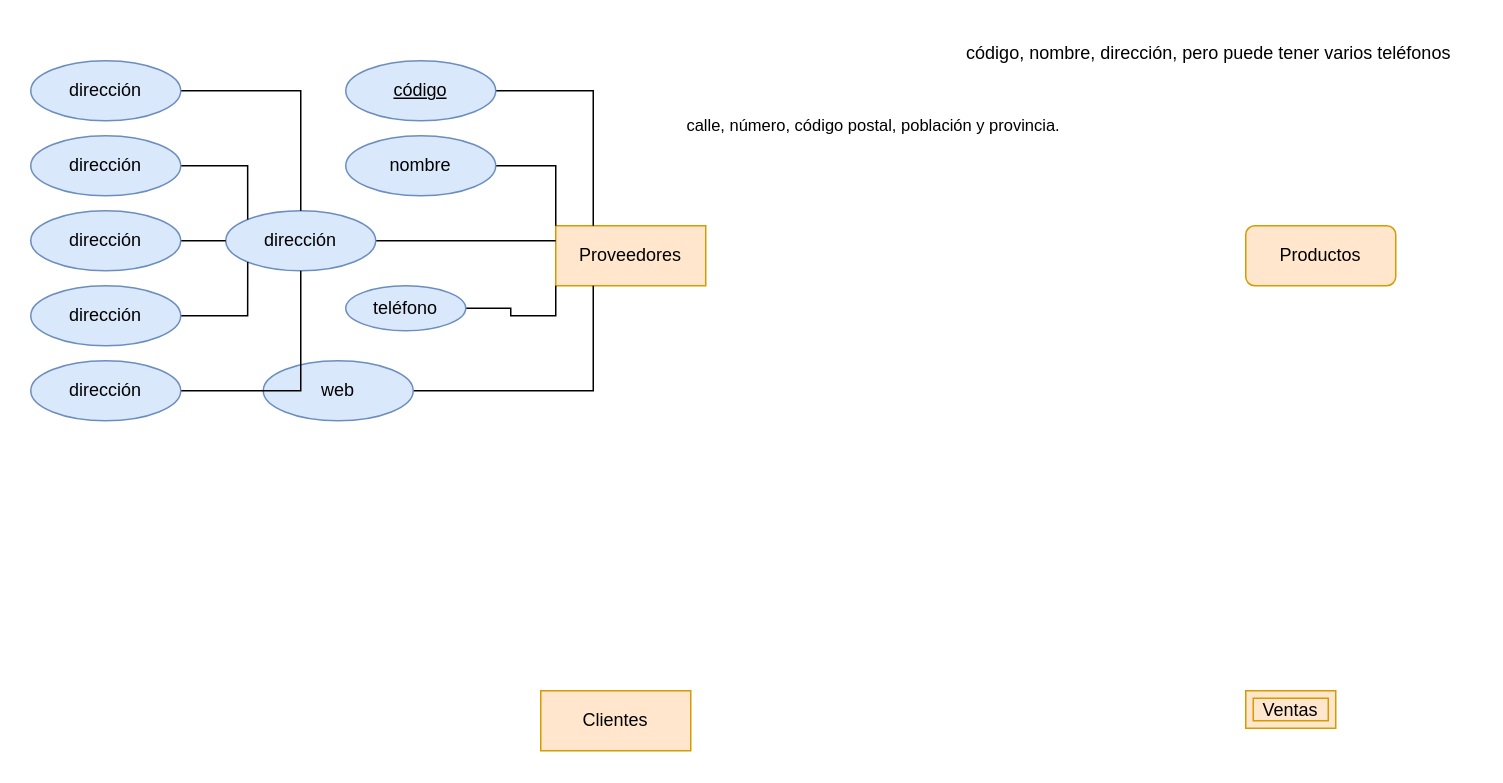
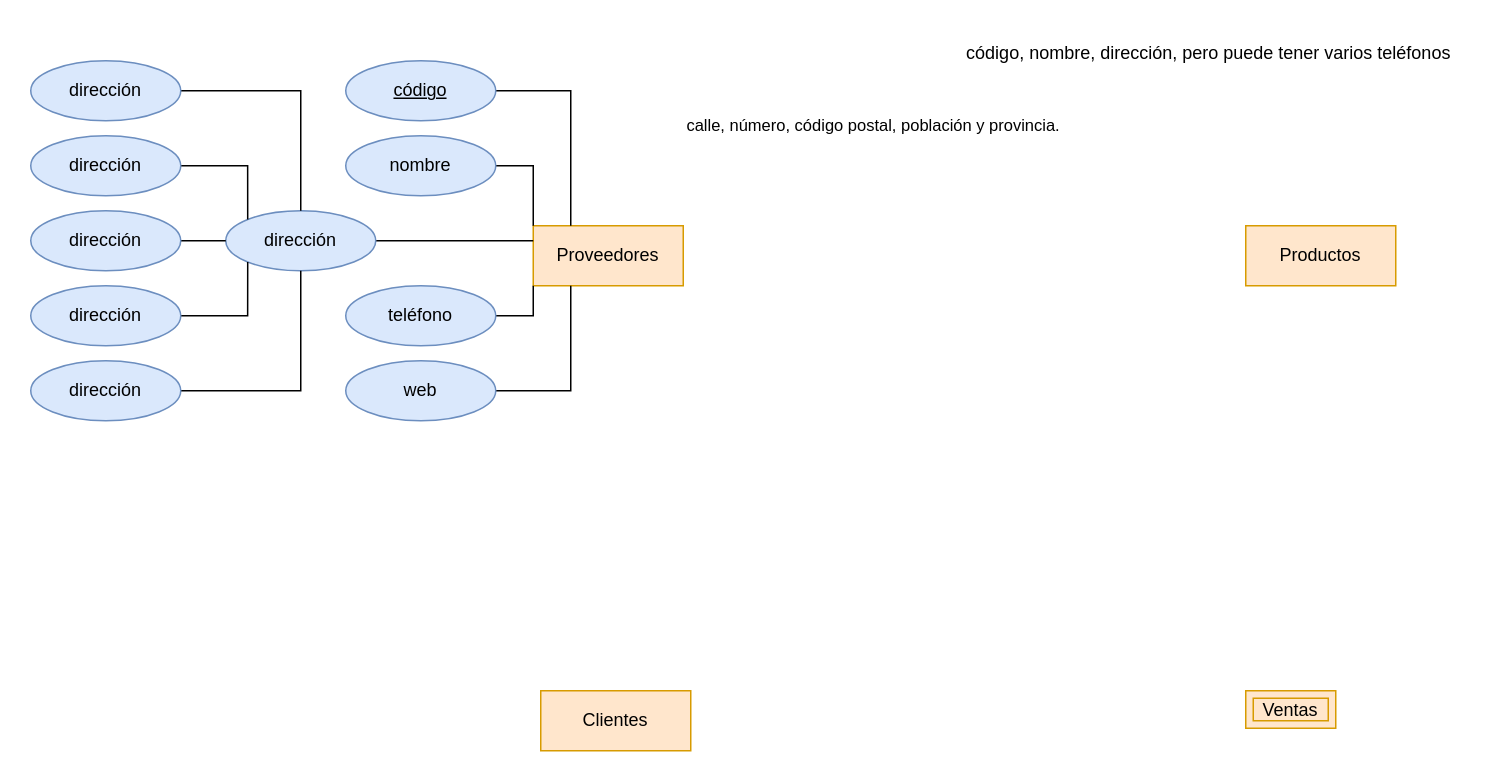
(631, 256) -> (608, 256)
(1321, 256) -> (1321, 256)
(406, 308) -> (421, 316)
(338, 391) -> (421, 391)
